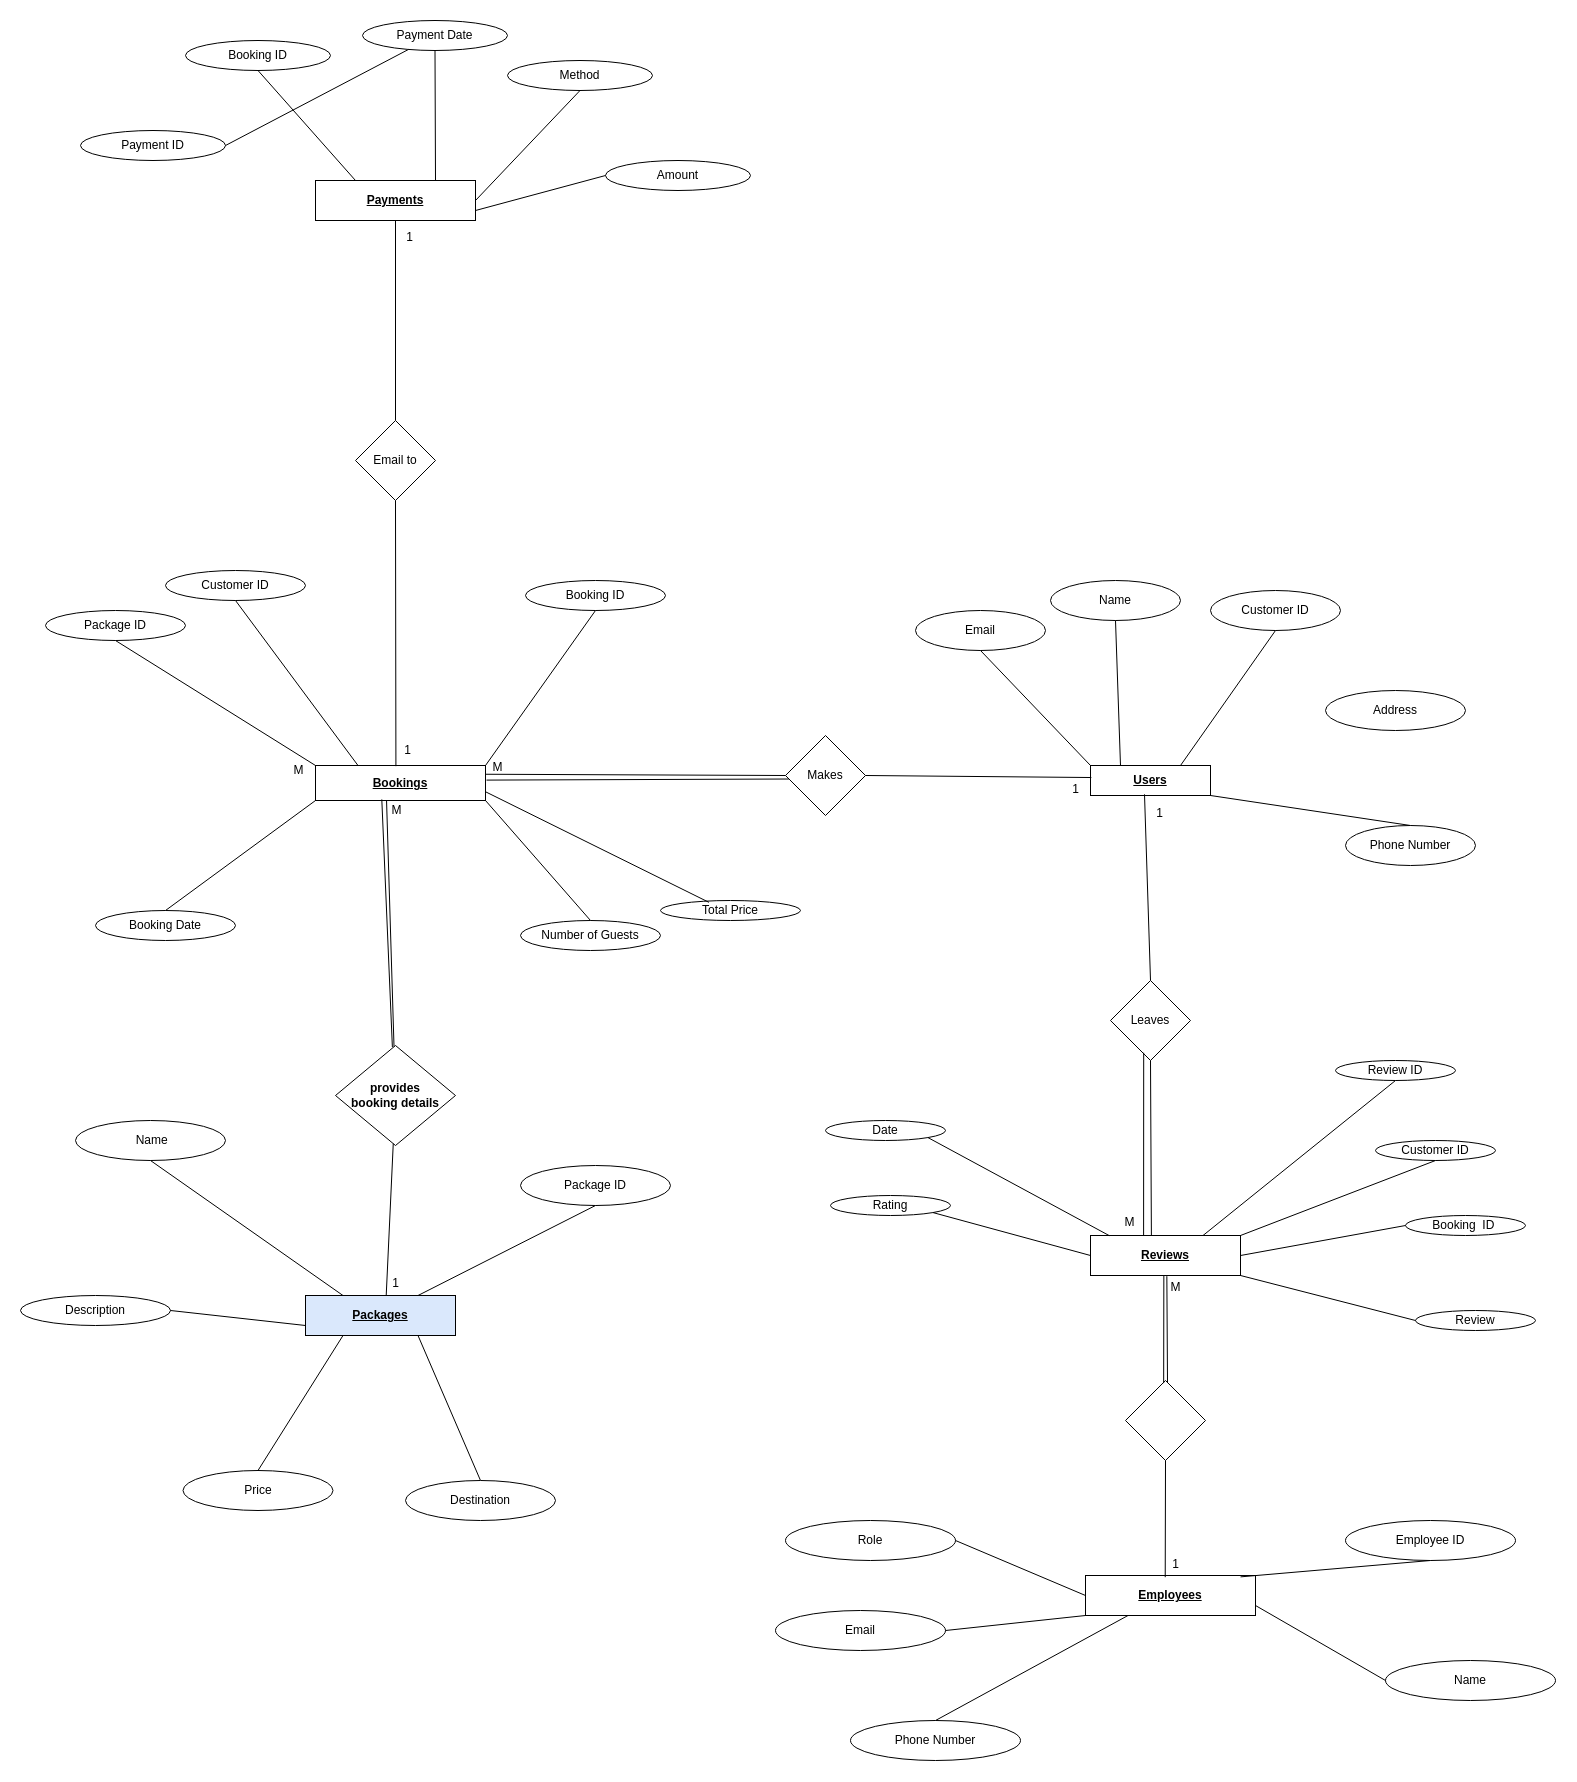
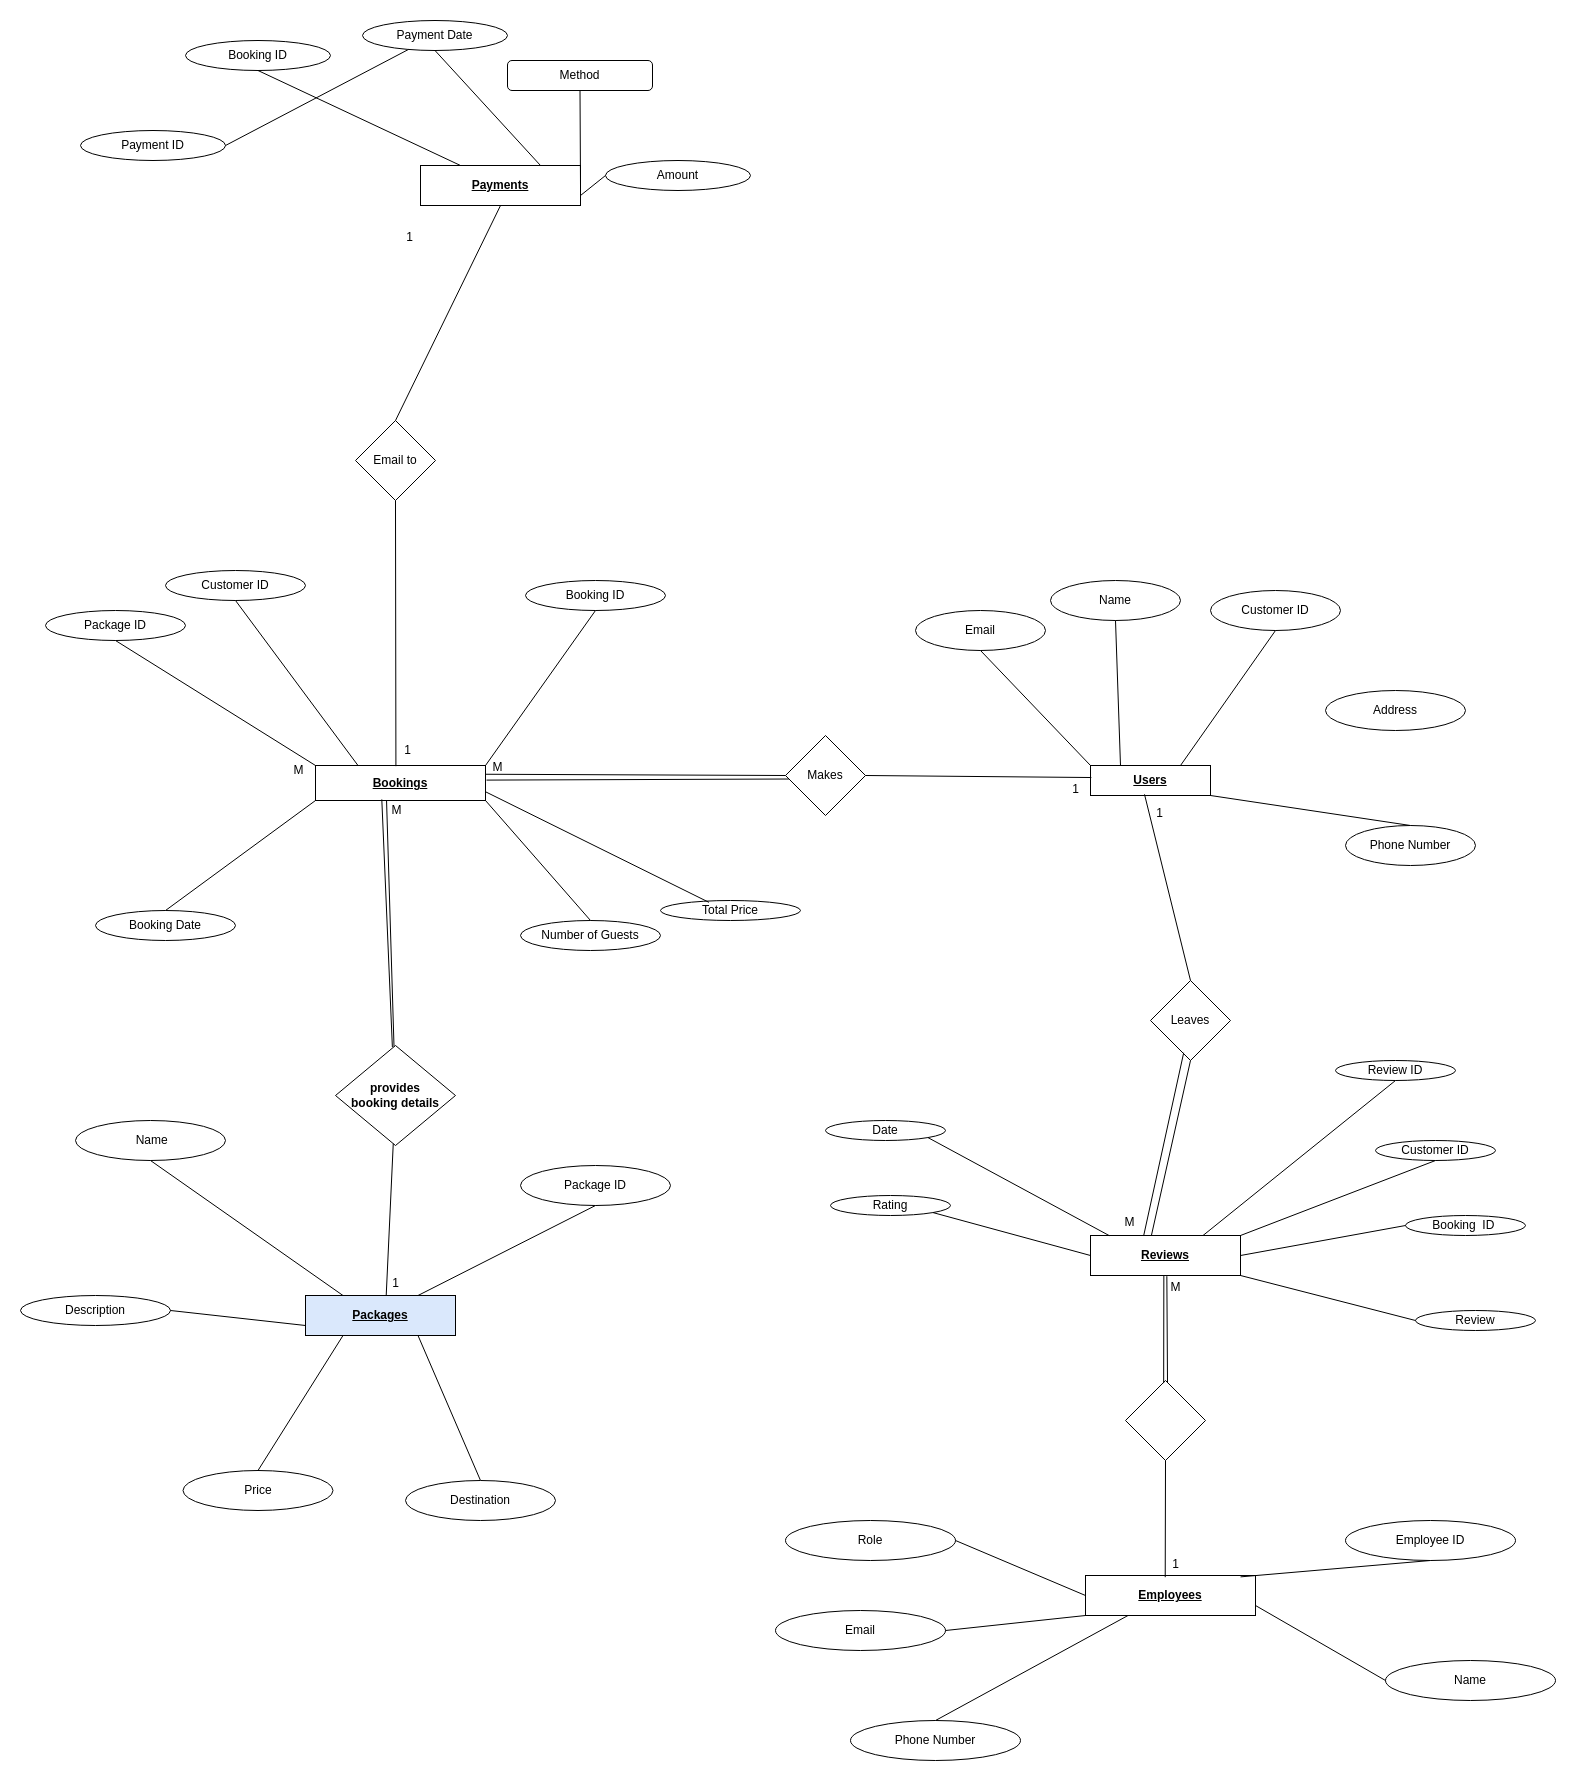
(580, 76) -> (580, 76)
(396, 201) -> (501, 186)
(1151, 1021) -> (1191, 1021)
